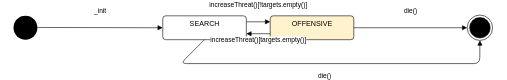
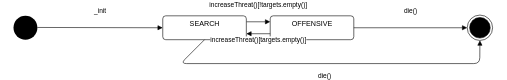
(312, 28) -> (312, 28)
